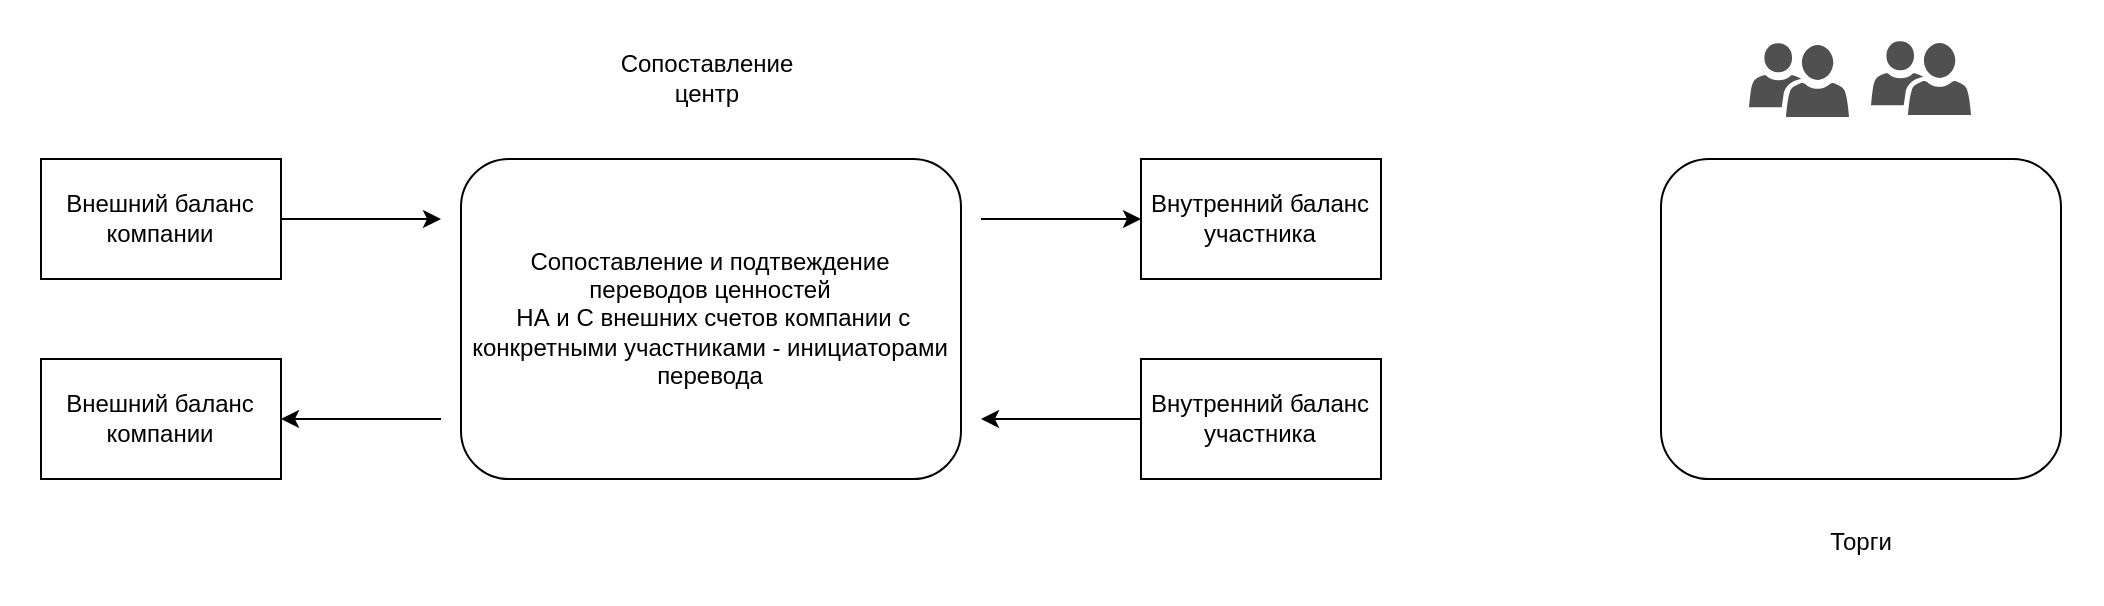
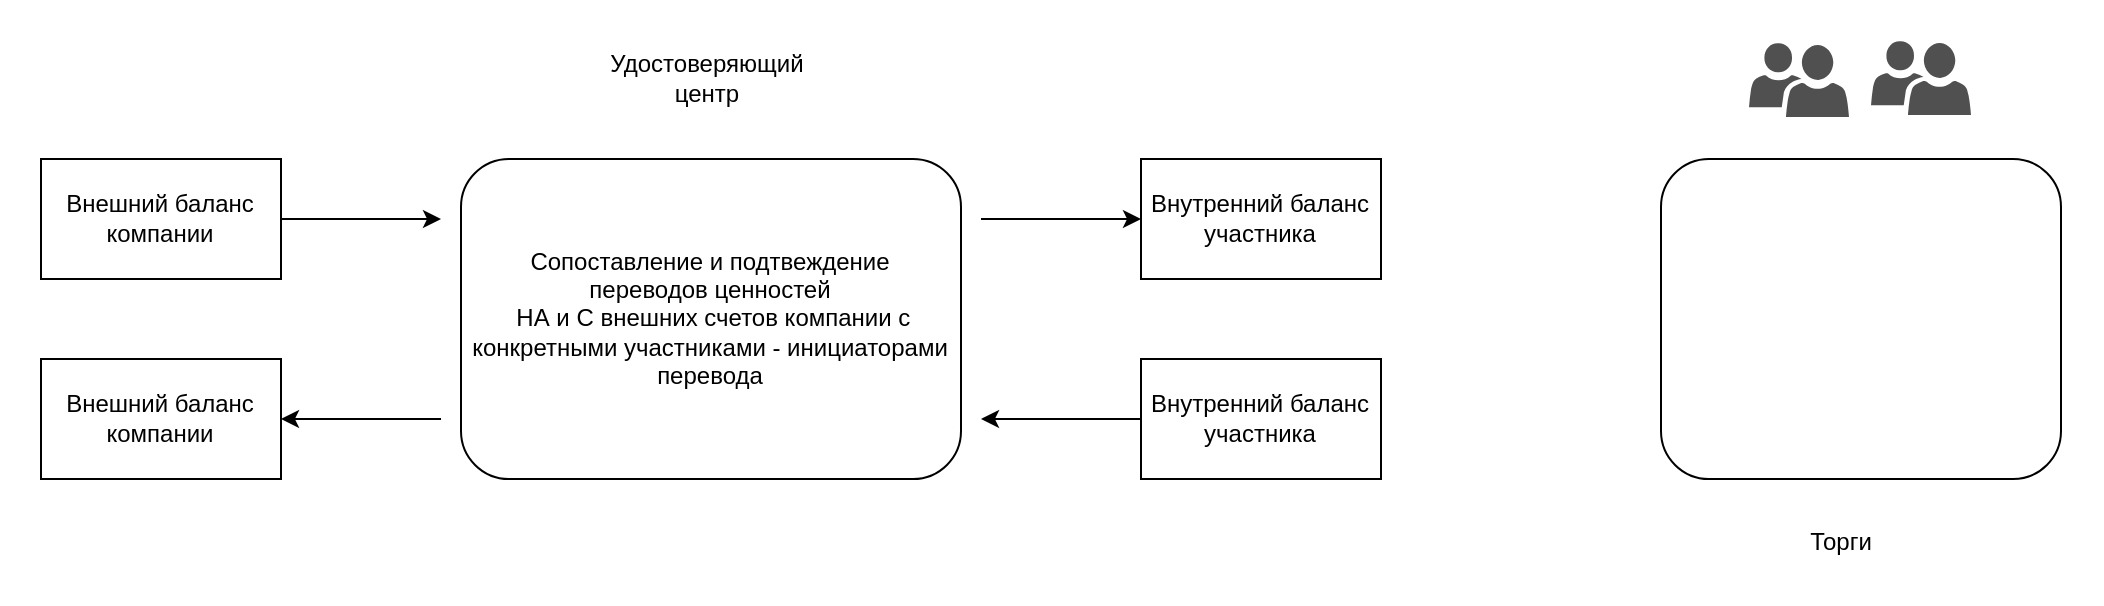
(708, 79) -> (708, 79)
(1861, 543) -> (1841, 543)
